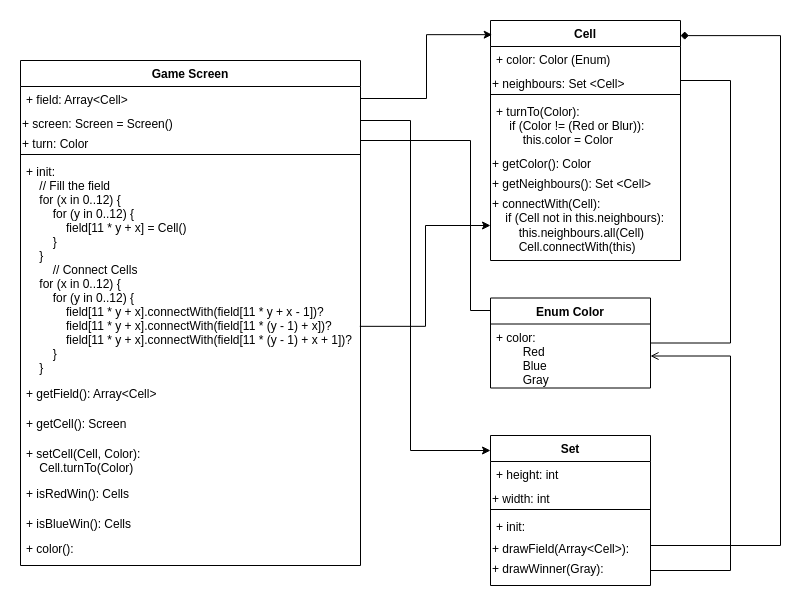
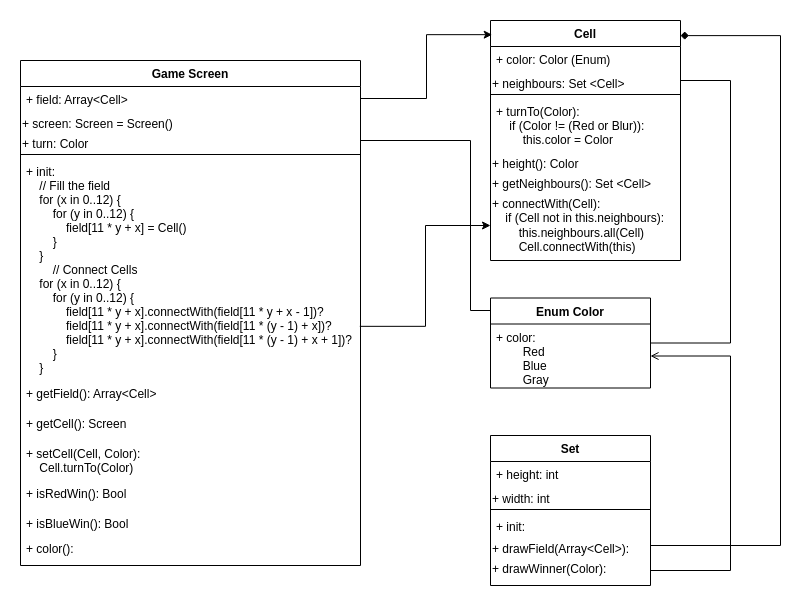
(549, 165) -> (542, 165)
(411, 298) -> none
(79, 494) -> (77, 494)
(81, 524) -> (79, 524)
(552, 570) -> (553, 570)
